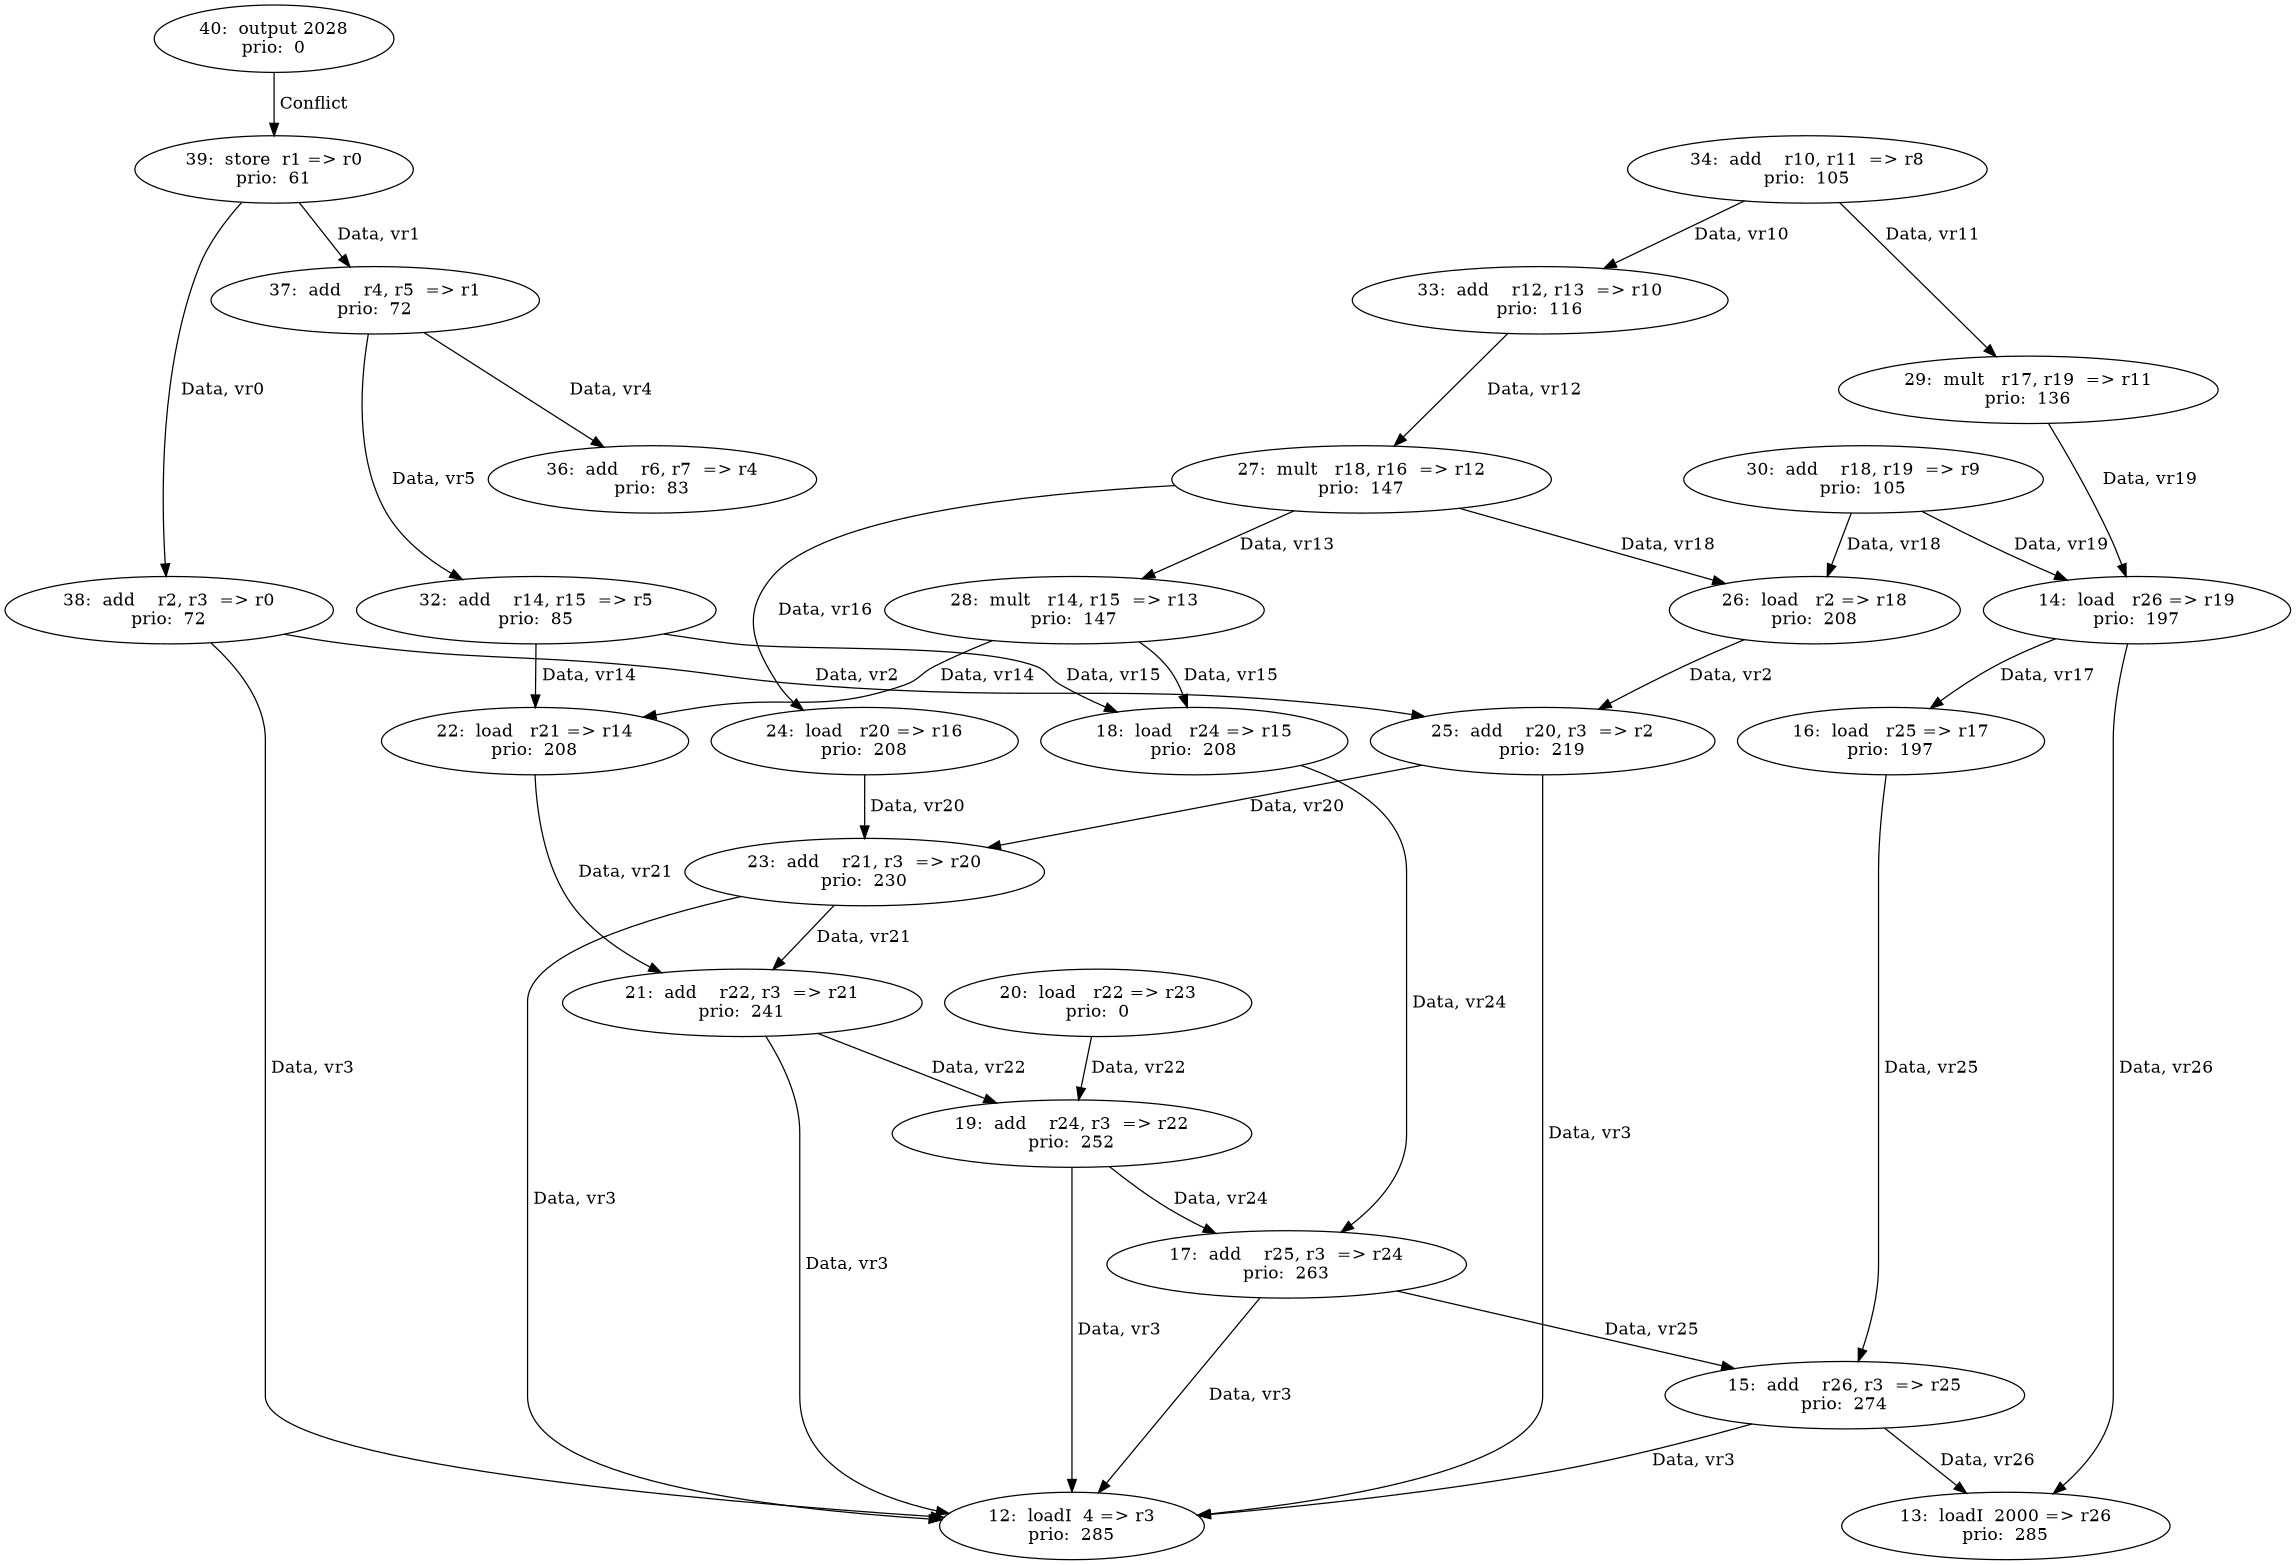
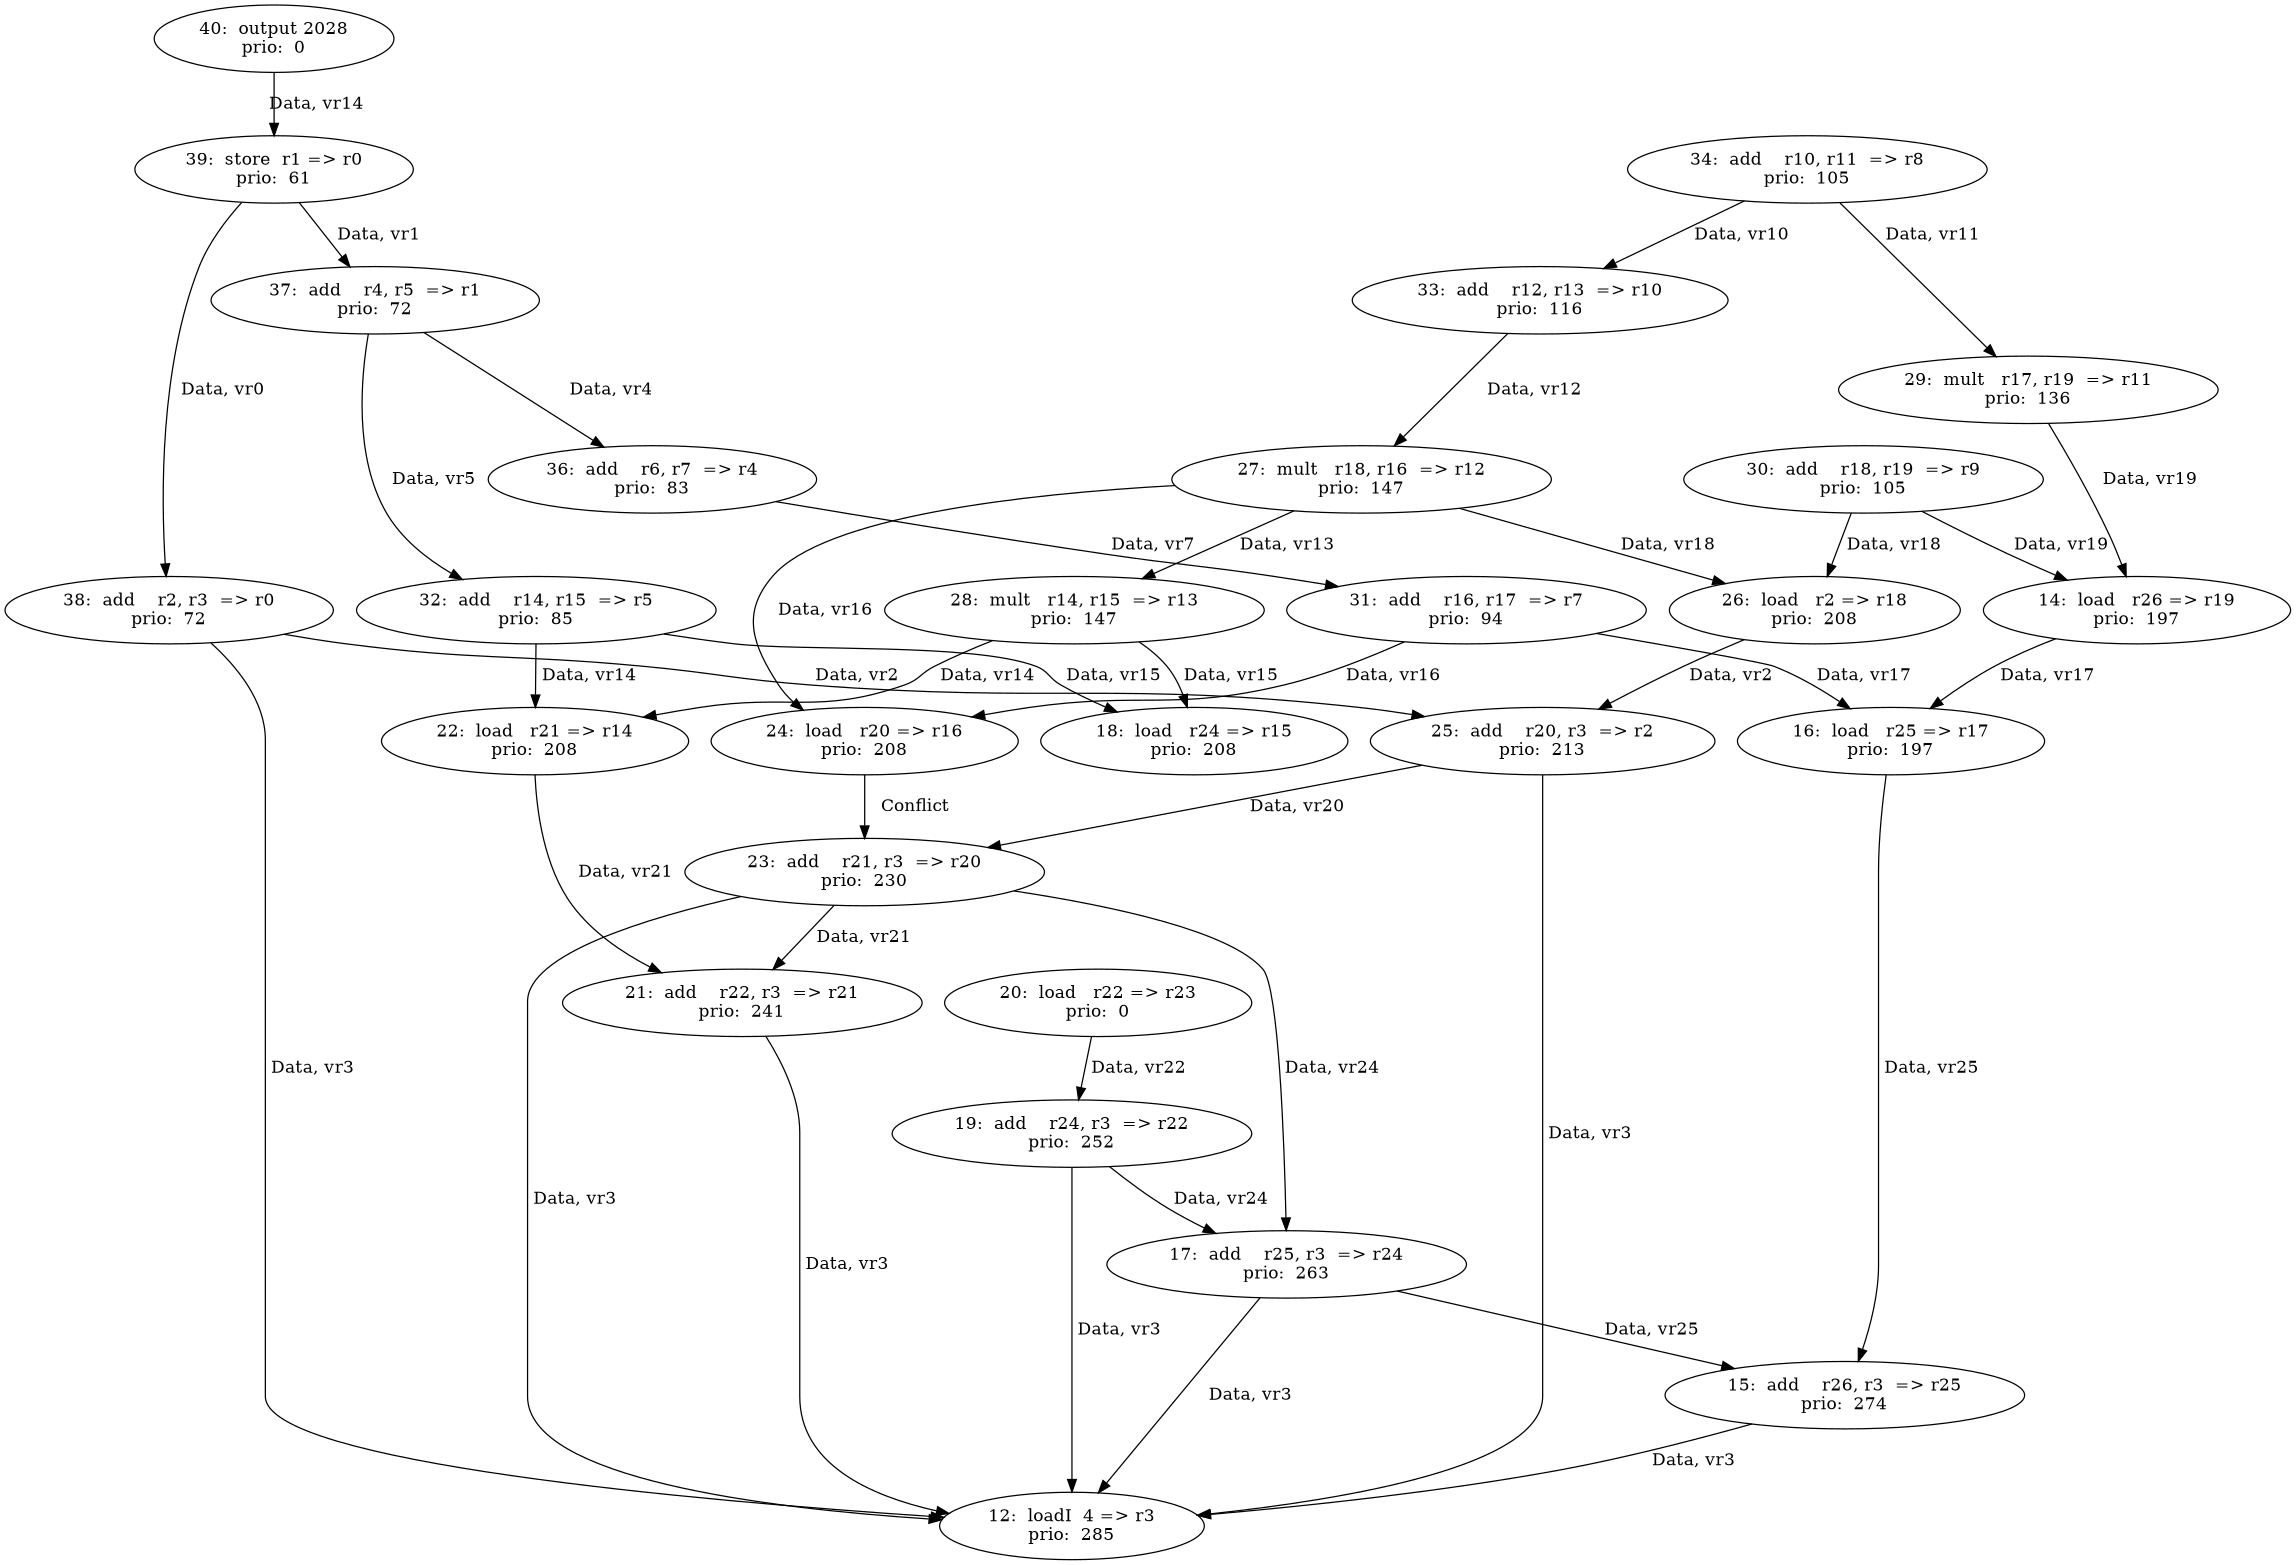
(314, 104) -> (314, 104)
none -> (1466, 610)
(1543, 741) -> (1543, 741)
(915, 807) -> (915, 807)
(1407, 978) -> (1258, 965)
(901, 1066) -> none
(2006, 1526) -> none
